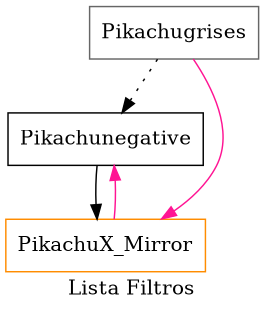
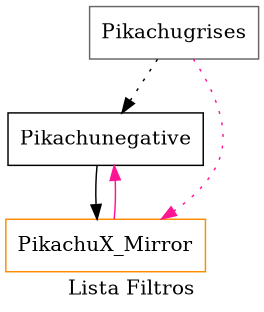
(223, 141) -> (223, 141)
